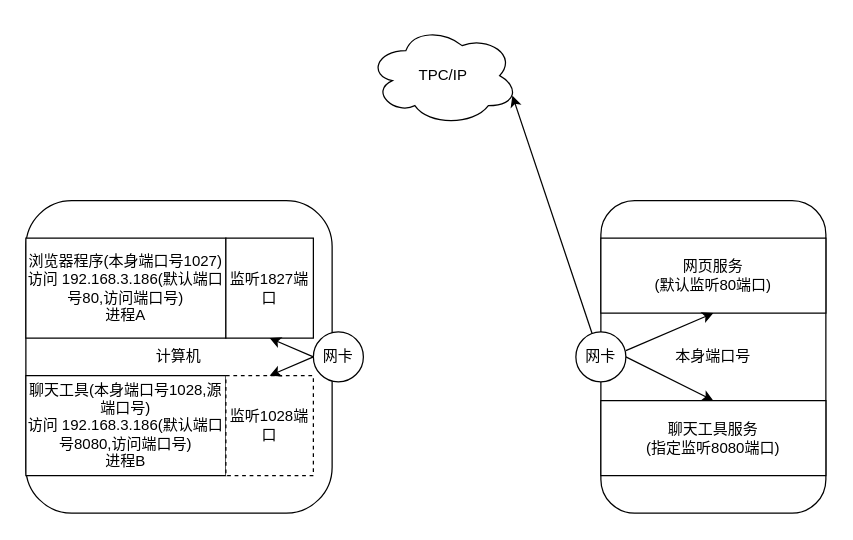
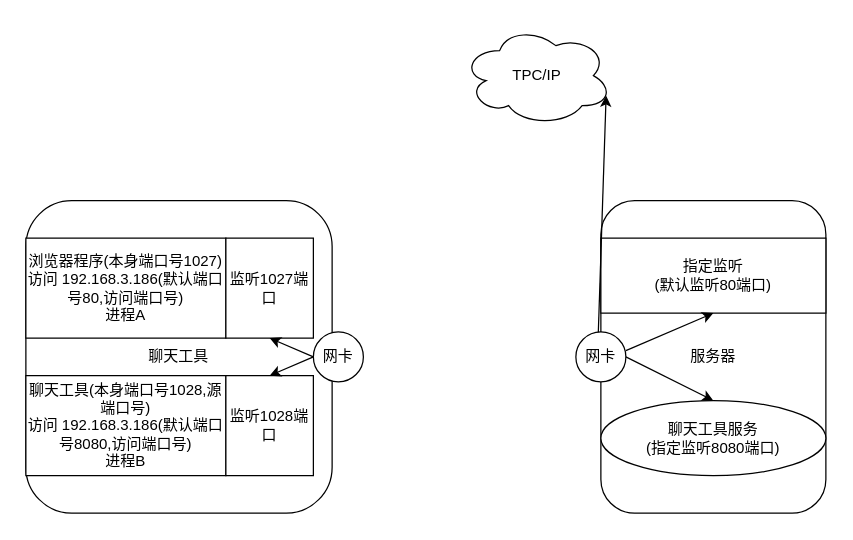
(443, 76) -> (537, 76)
(713, 276) -> (713, 276)
(269, 288) -> (269, 288)
(179, 357) -> (179, 357)
(713, 357) -> (713, 357)
(269, 426) -> (269, 426)
(713, 438) -> (713, 438)
